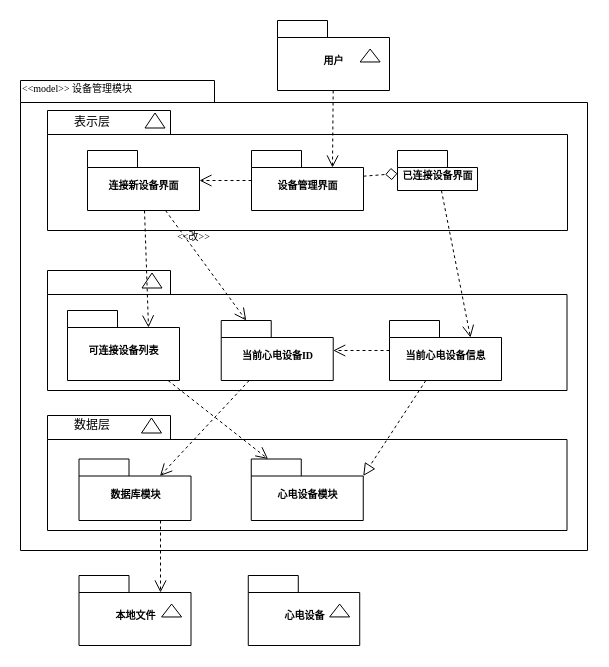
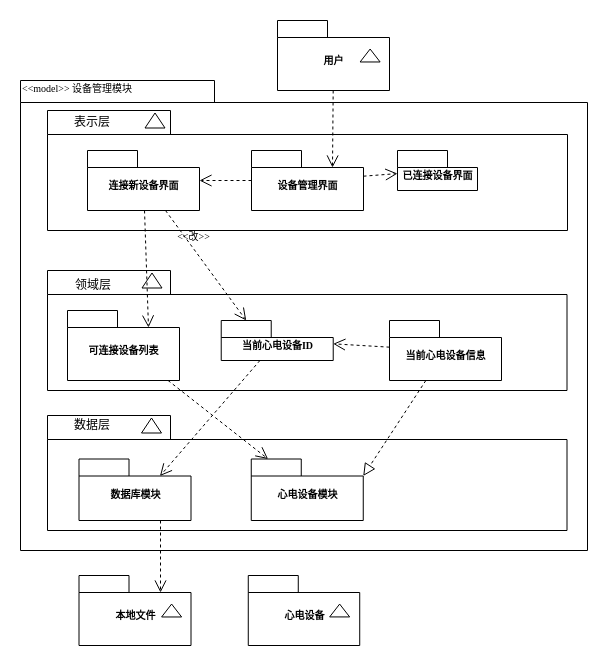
(385, 175) -> (389, 174)
(456, 262) -> none
none -> (93, 286)
(277, 351) -> (277, 341)
